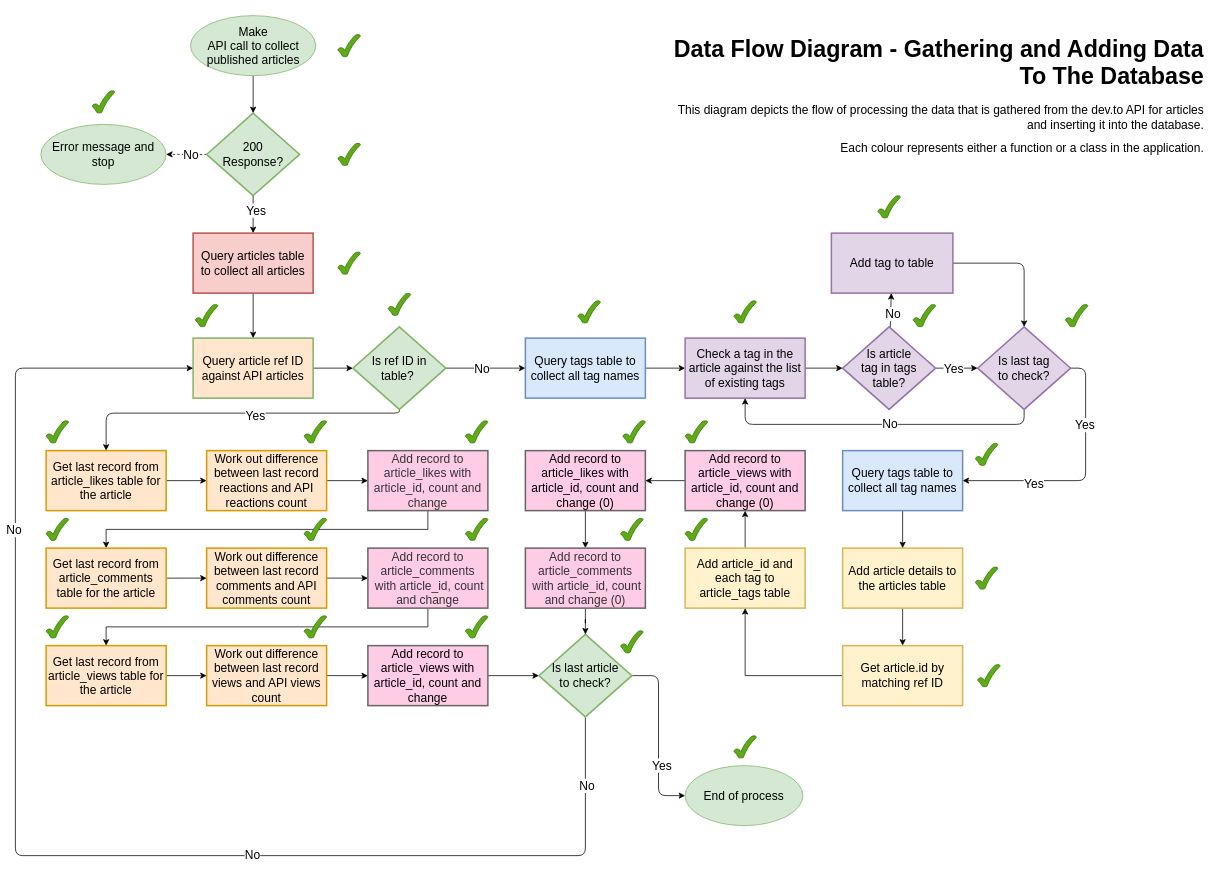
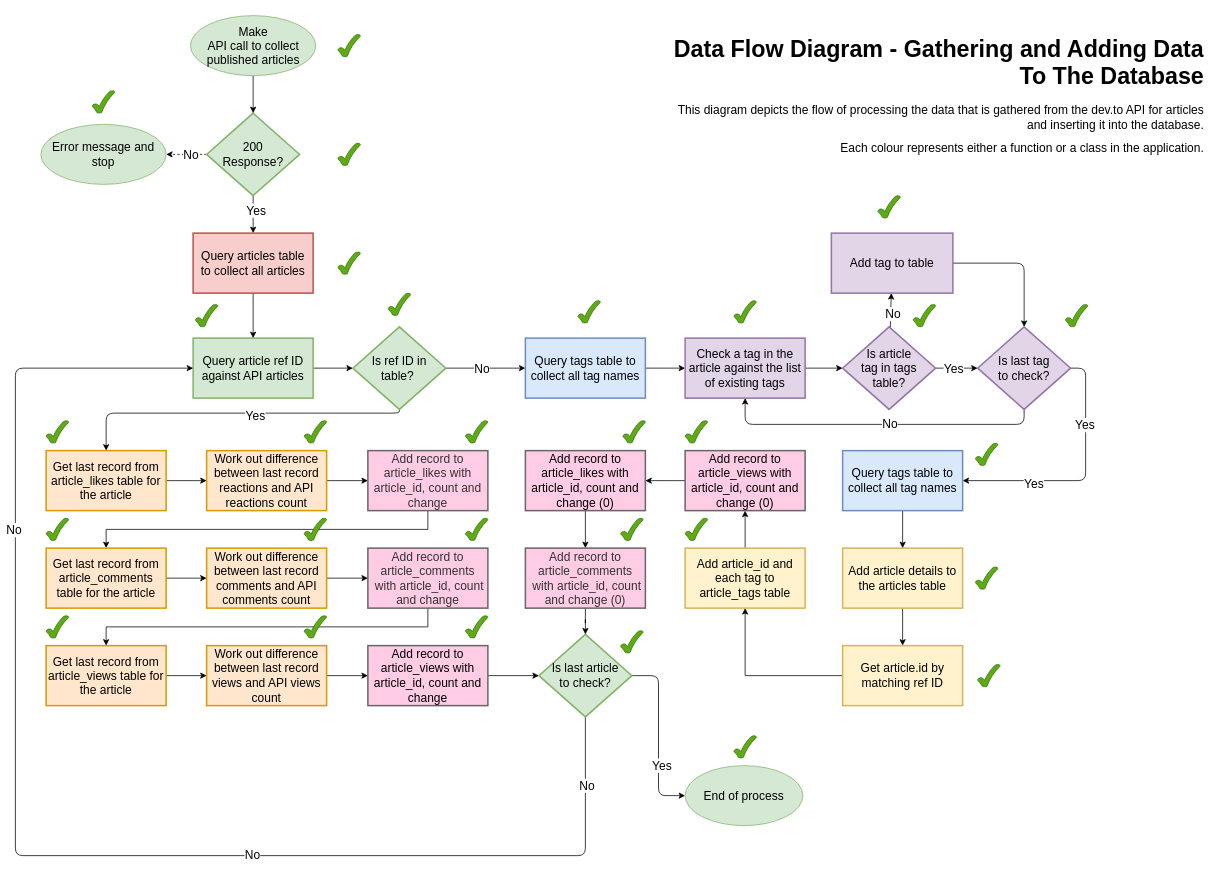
(253, 368) -> (253, 368)
